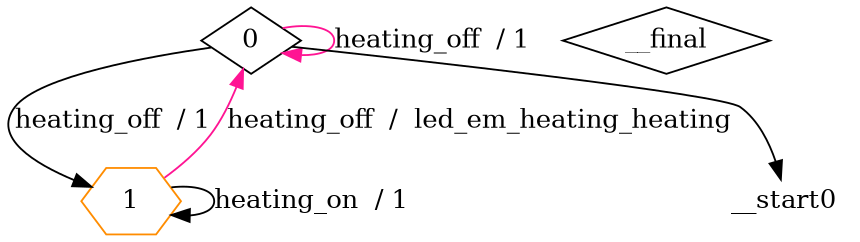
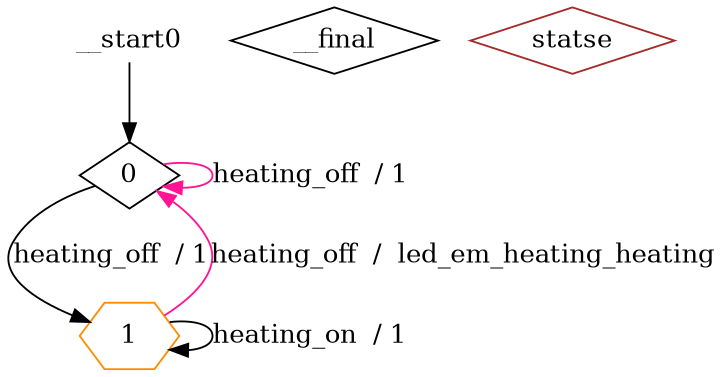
none -> (572, 41)
(550, 76) -> (129, 93)
